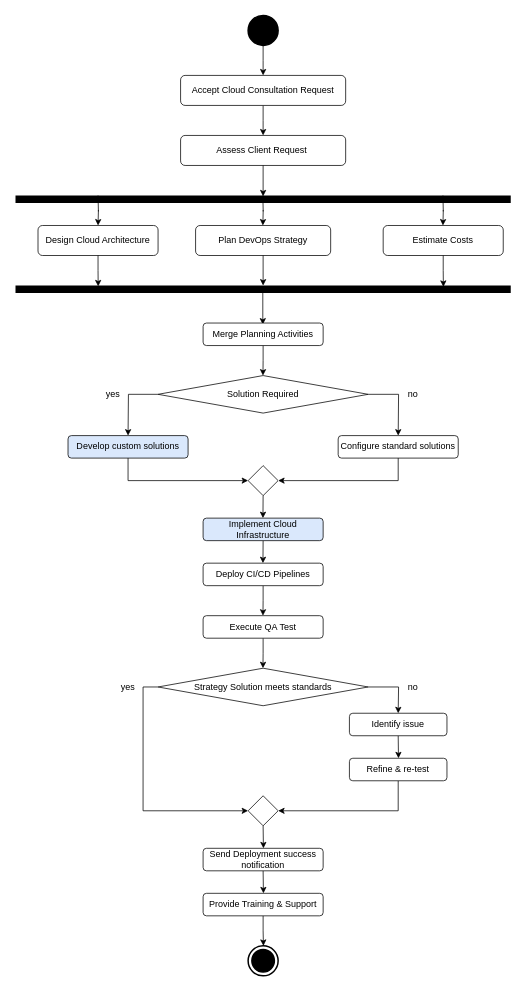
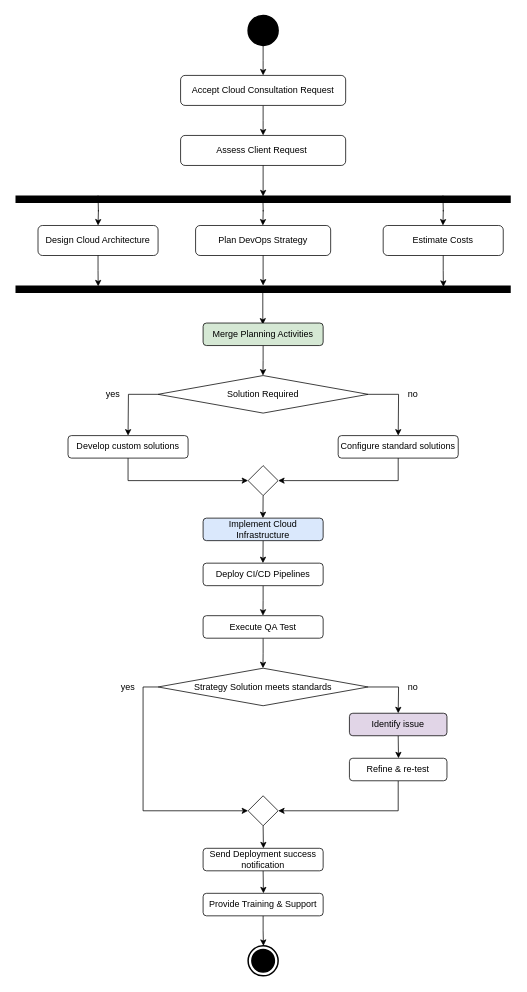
(263, 334) -> (263, 334)
(128, 447) -> (128, 447)
(398, 724) -> (398, 724)
